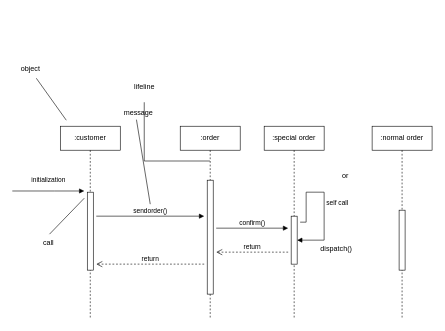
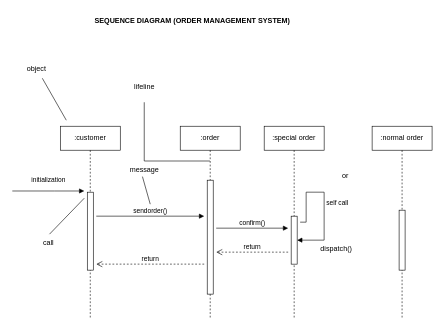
none -> (192, 21)
(30, 69) -> (36, 69)
(138, 113) -> (144, 170)
